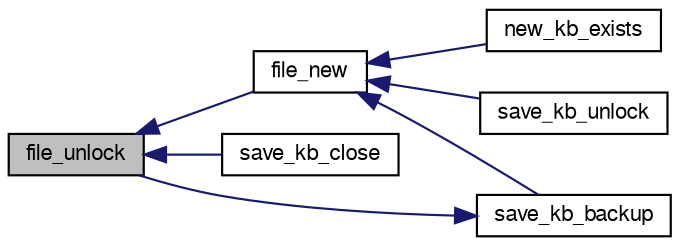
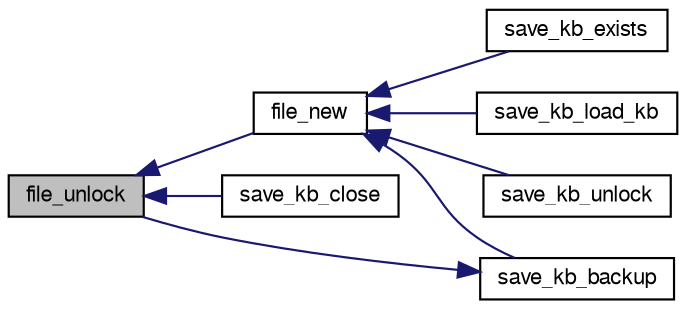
(574, 30) -> (577, 30)
none -> (577, 113)
